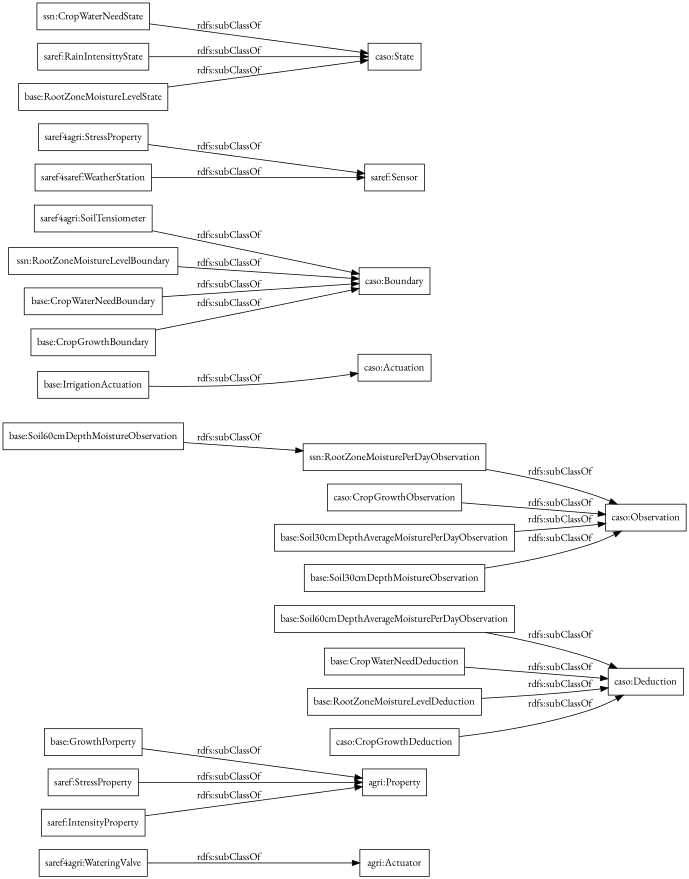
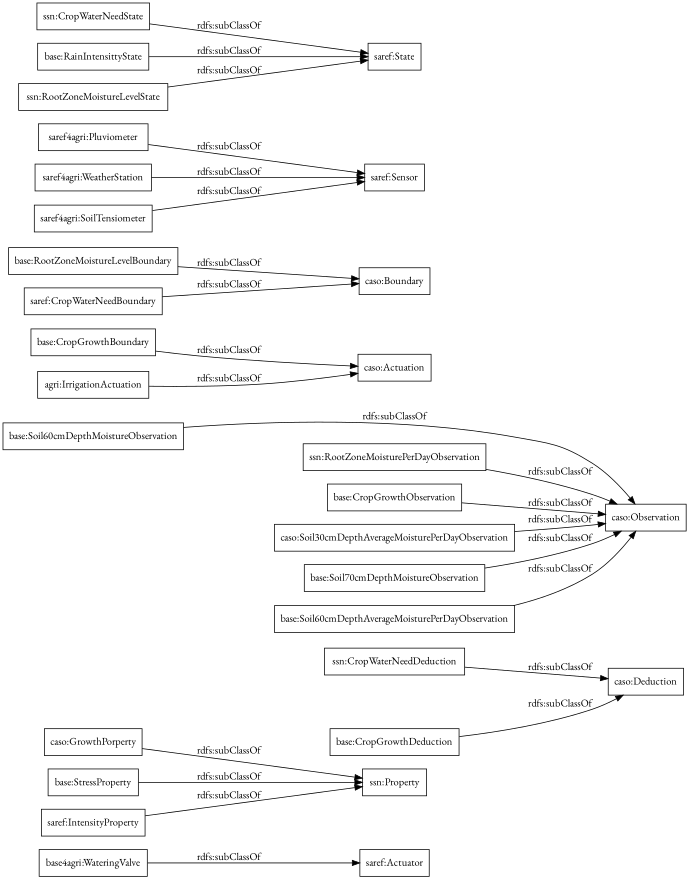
(93, 57) -> (93, 57)
(395, 57) -> (395, 57)
(93, 97) -> (93, 97)
(93, 137) -> (93, 137)
(93, 178) -> (93, 178)
(252, 252) -> (255, 197)
(93, 261) -> (93, 261)
(93, 301) -> (93, 301)
(254, 310) -> (253, 360)
(93, 385) -> (93, 385)
(240, 446) -> (416, 425)
(395, 497) -> (395, 497)
(395, 538) -> (395, 538)
(395, 578) -> (395, 578)
(548, 646) -> (579, 582)
(395, 662) -> (395, 662)
(395, 702) -> none
(93, 742) -> (93, 742)
(395, 742) -> (395, 742)
(93, 782) -> (93, 782)
(395, 782) -> (395, 782)
(93, 863) -> (93, 863)
(395, 863) -> (395, 863)
